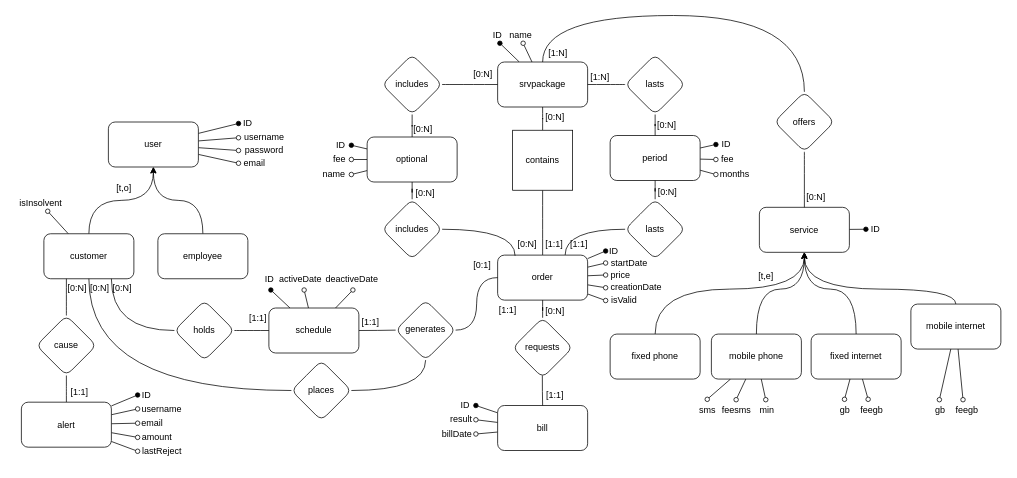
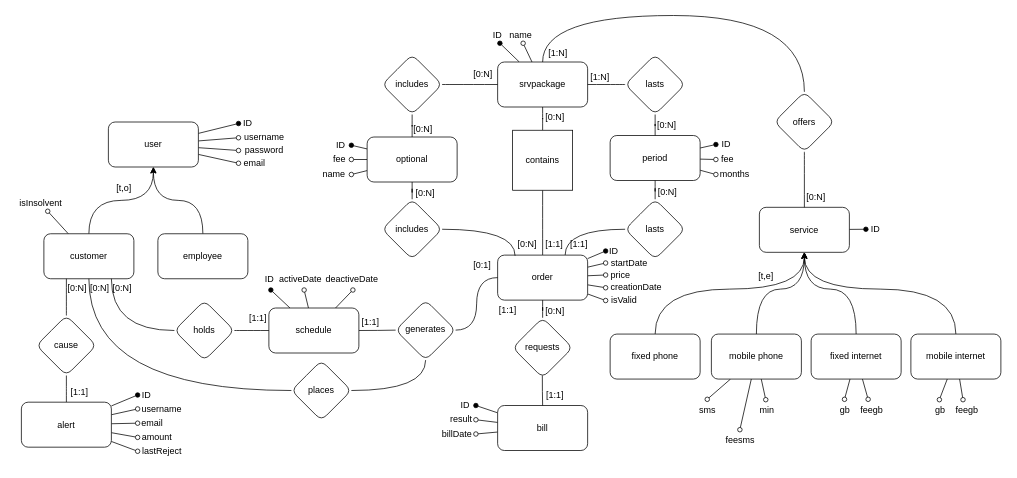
(956, 326) -> (956, 356)
(736, 410) -> (740, 440)
